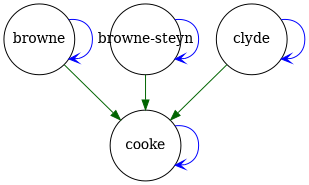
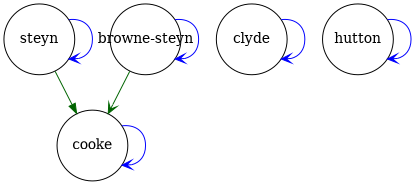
(39, 39) -> (39, 39)
none -> (358, 39)
(146, 87) -> (121, 88)
(202, 89) -> none
